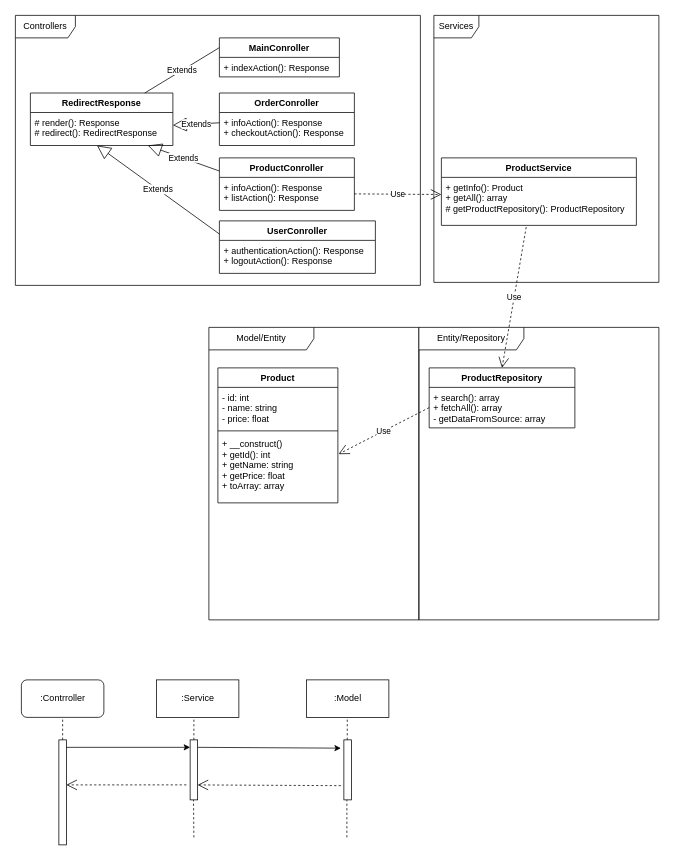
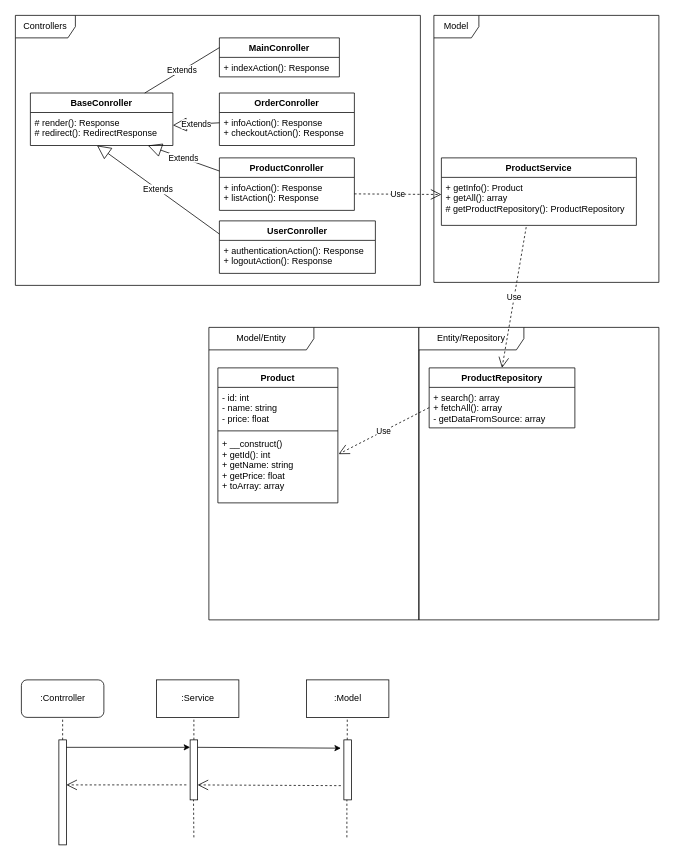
(456, 27) -> (456, 27)
(101, 103) -> (101, 103)
